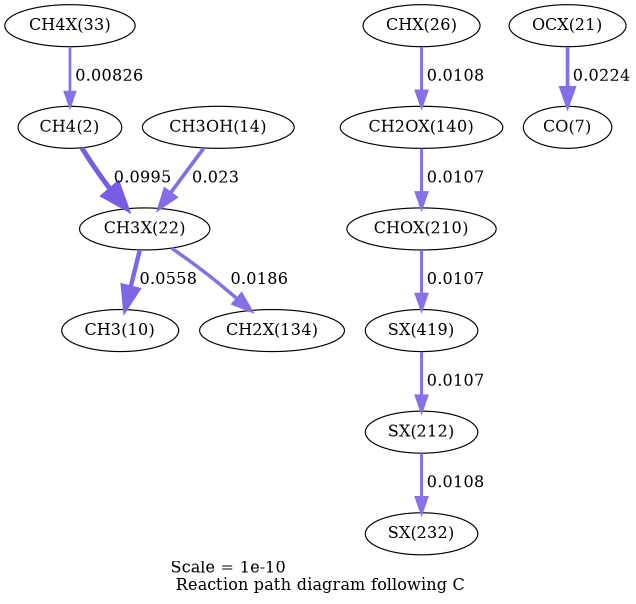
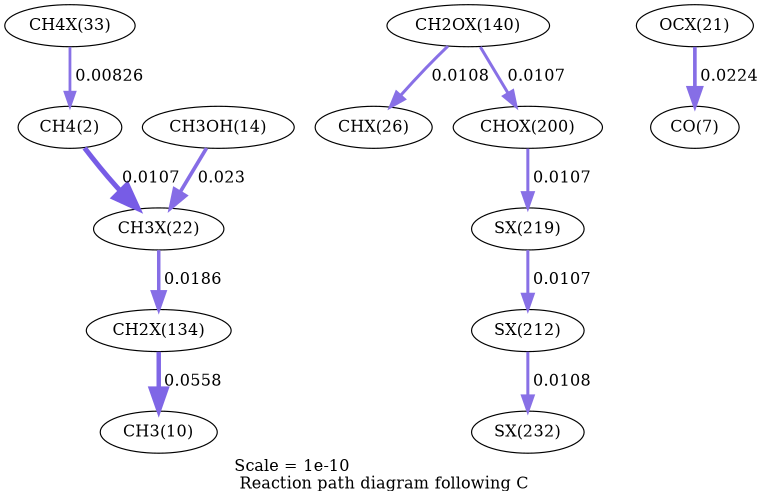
(422, 69) -> (424, 70)
(141, 178) -> (149, 178)
(422, 229) -> (528, 127)
(135, 269) -> (159, 370)
(422, 331) -> (528, 229)
